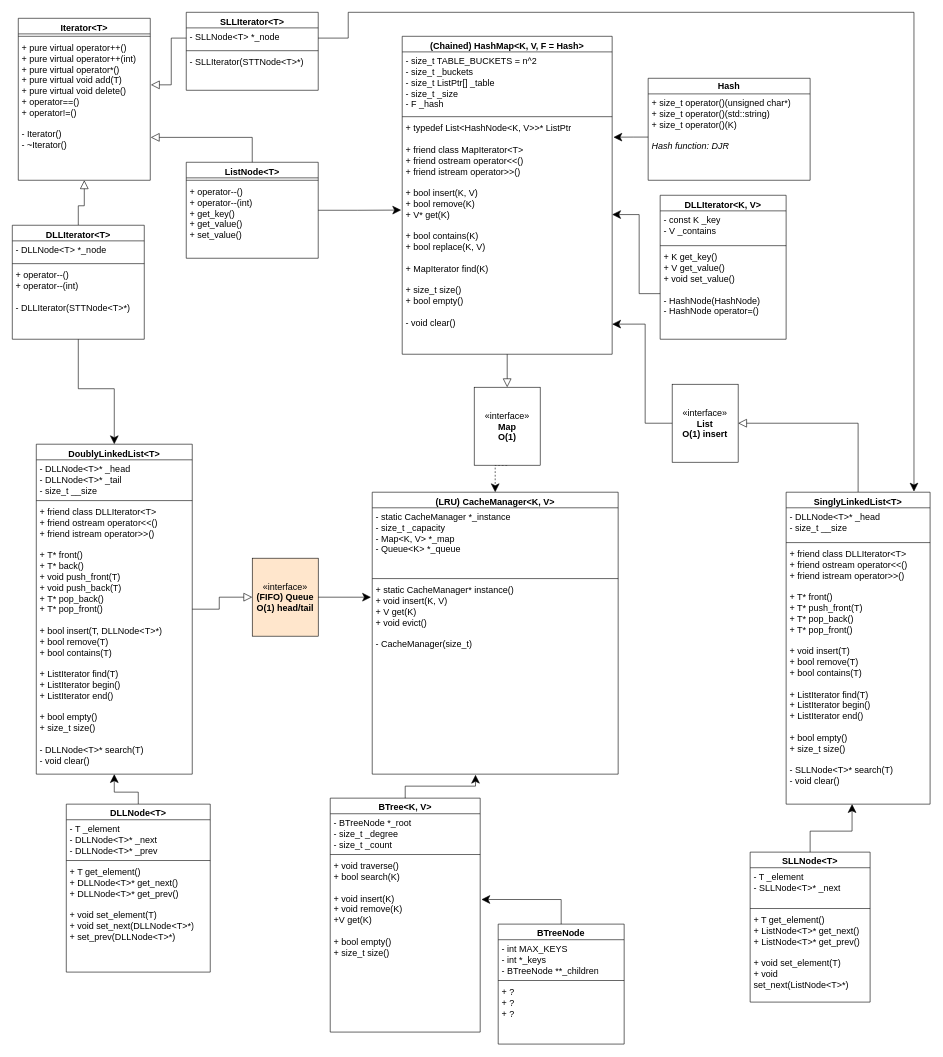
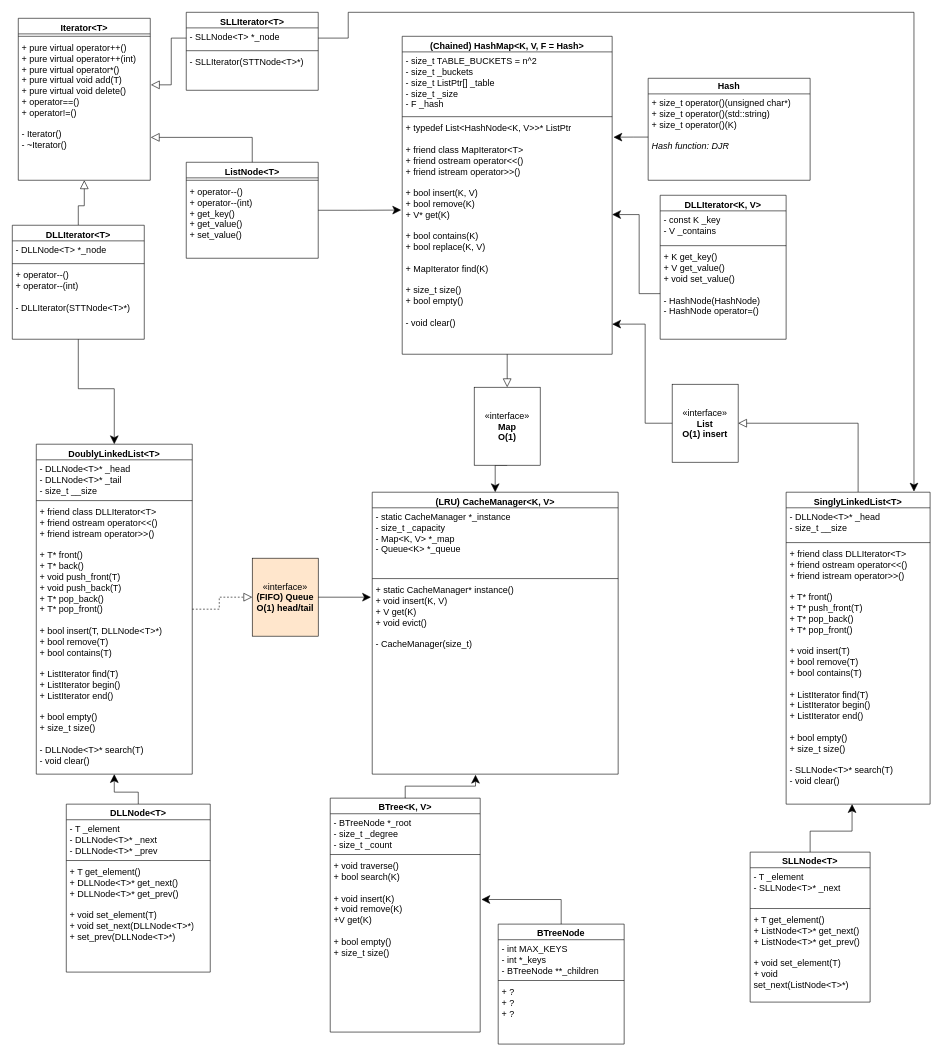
(495, 475) -> (495, 475)
(219, 605) -> (219, 605)
